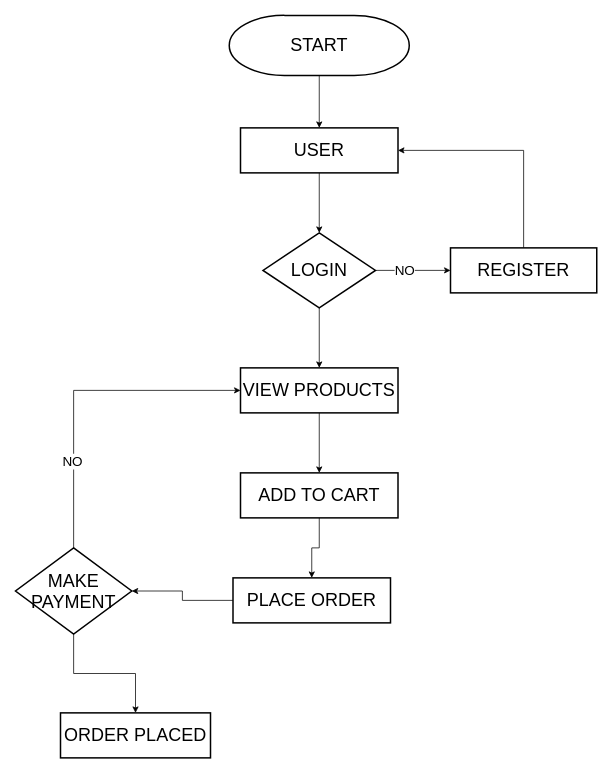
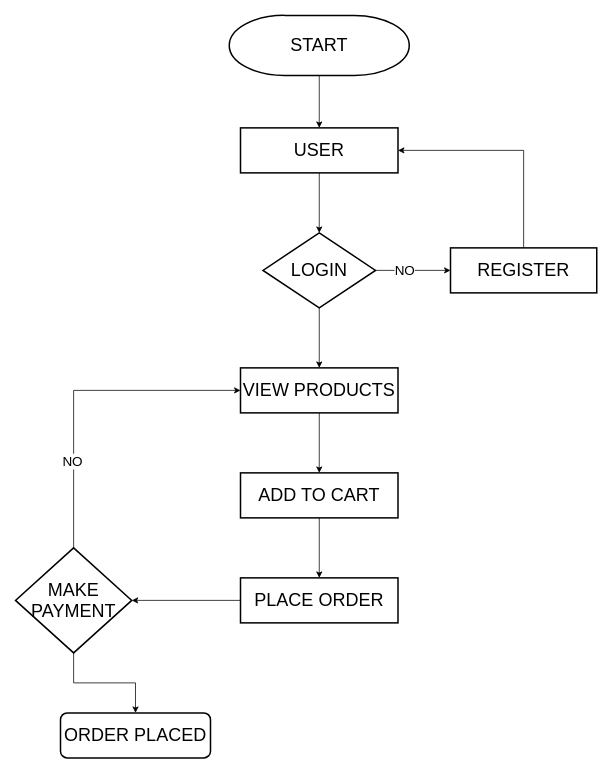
(74, 591) -> (74, 600)
(312, 600) -> (319, 600)
(135, 735) -> (135, 735)
